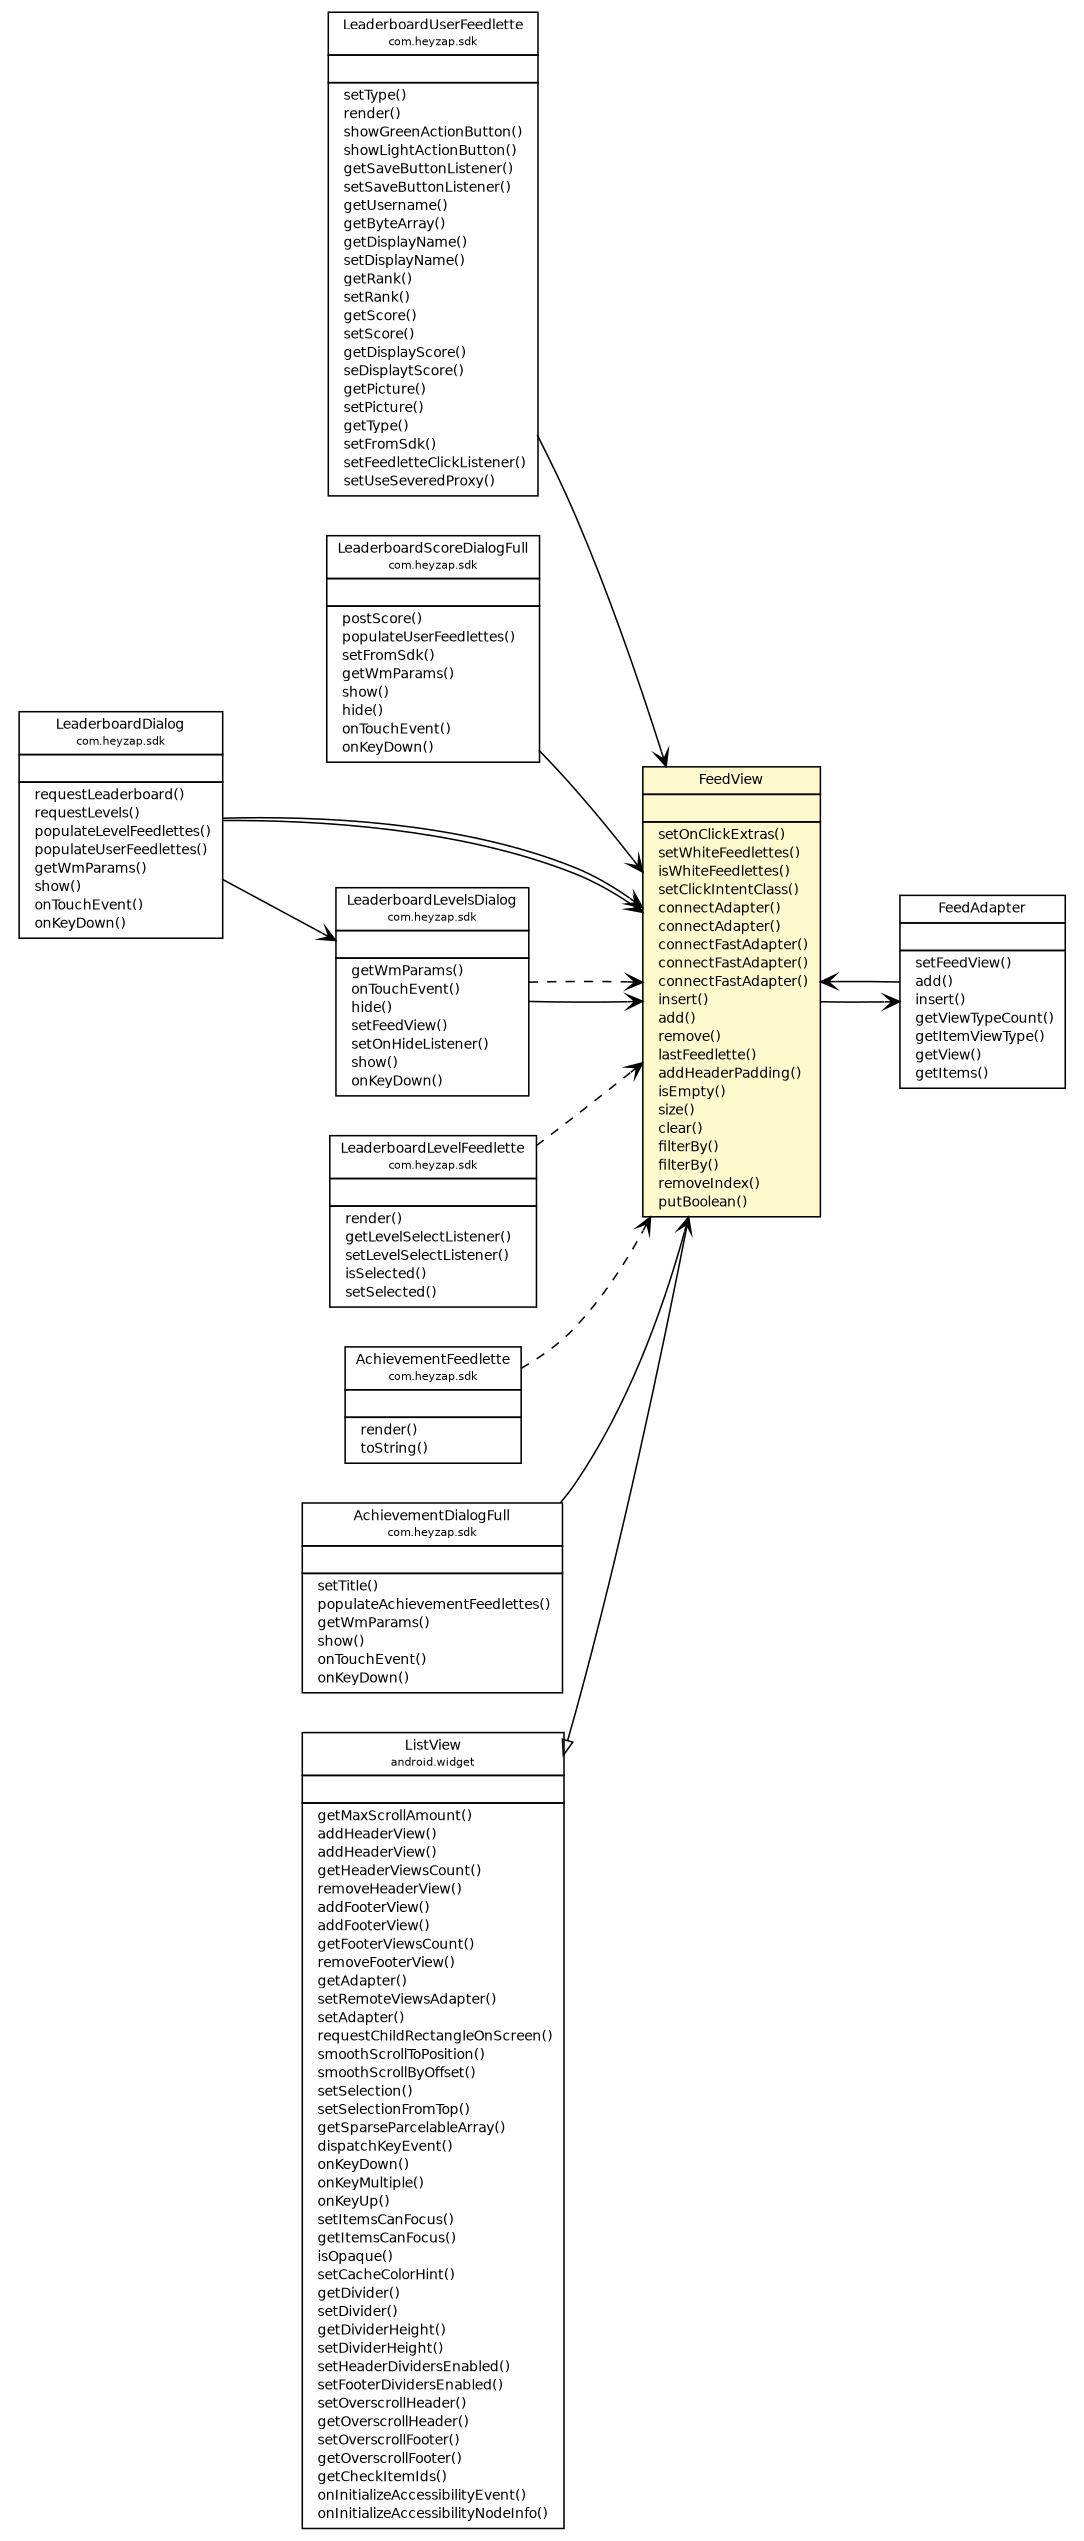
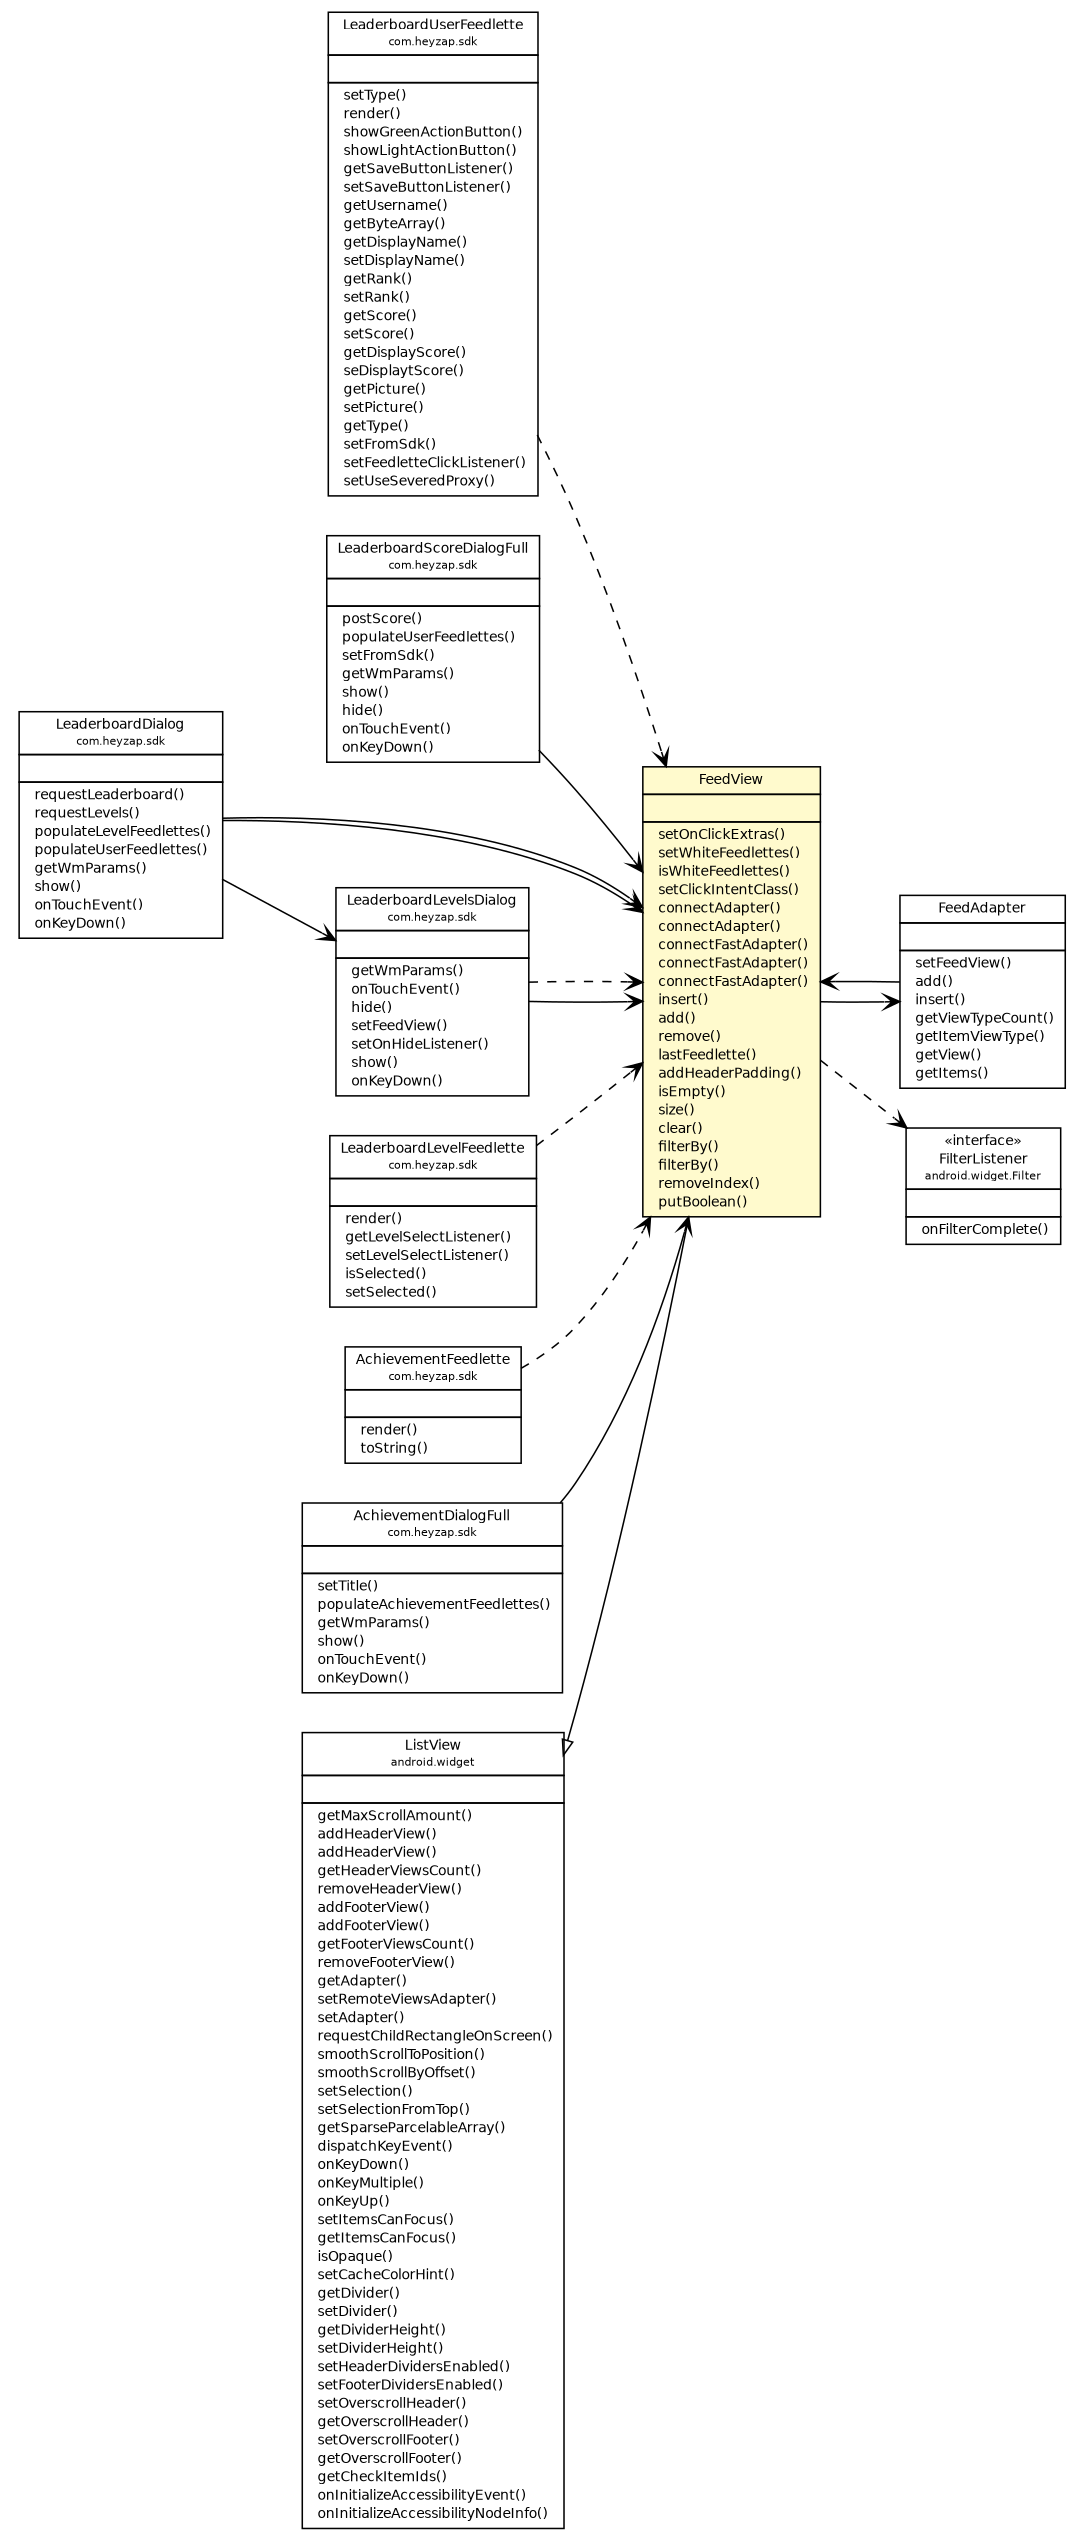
(606, 591) -> (606, 591)
none -> (983, 1186)
